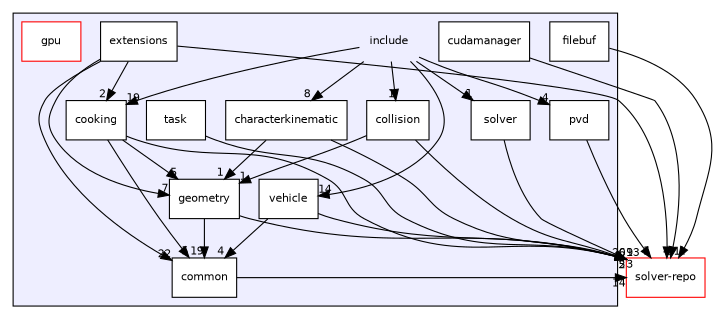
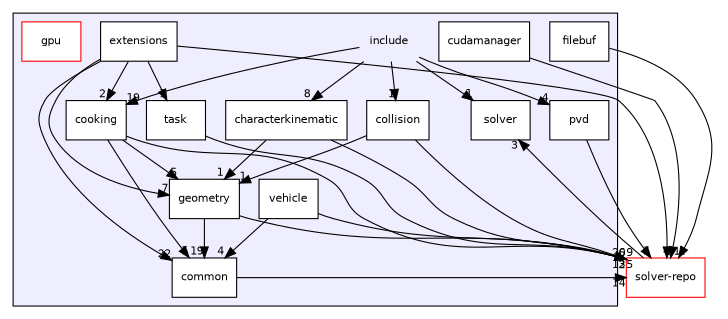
none -> (155, 76)
(423, 157) -> none
(540, 217) -> (584, 204)
